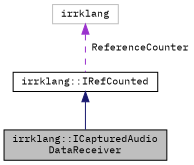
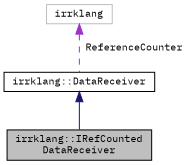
(85, 82) -> (79, 82)
(85, 145) -> (79, 145)
